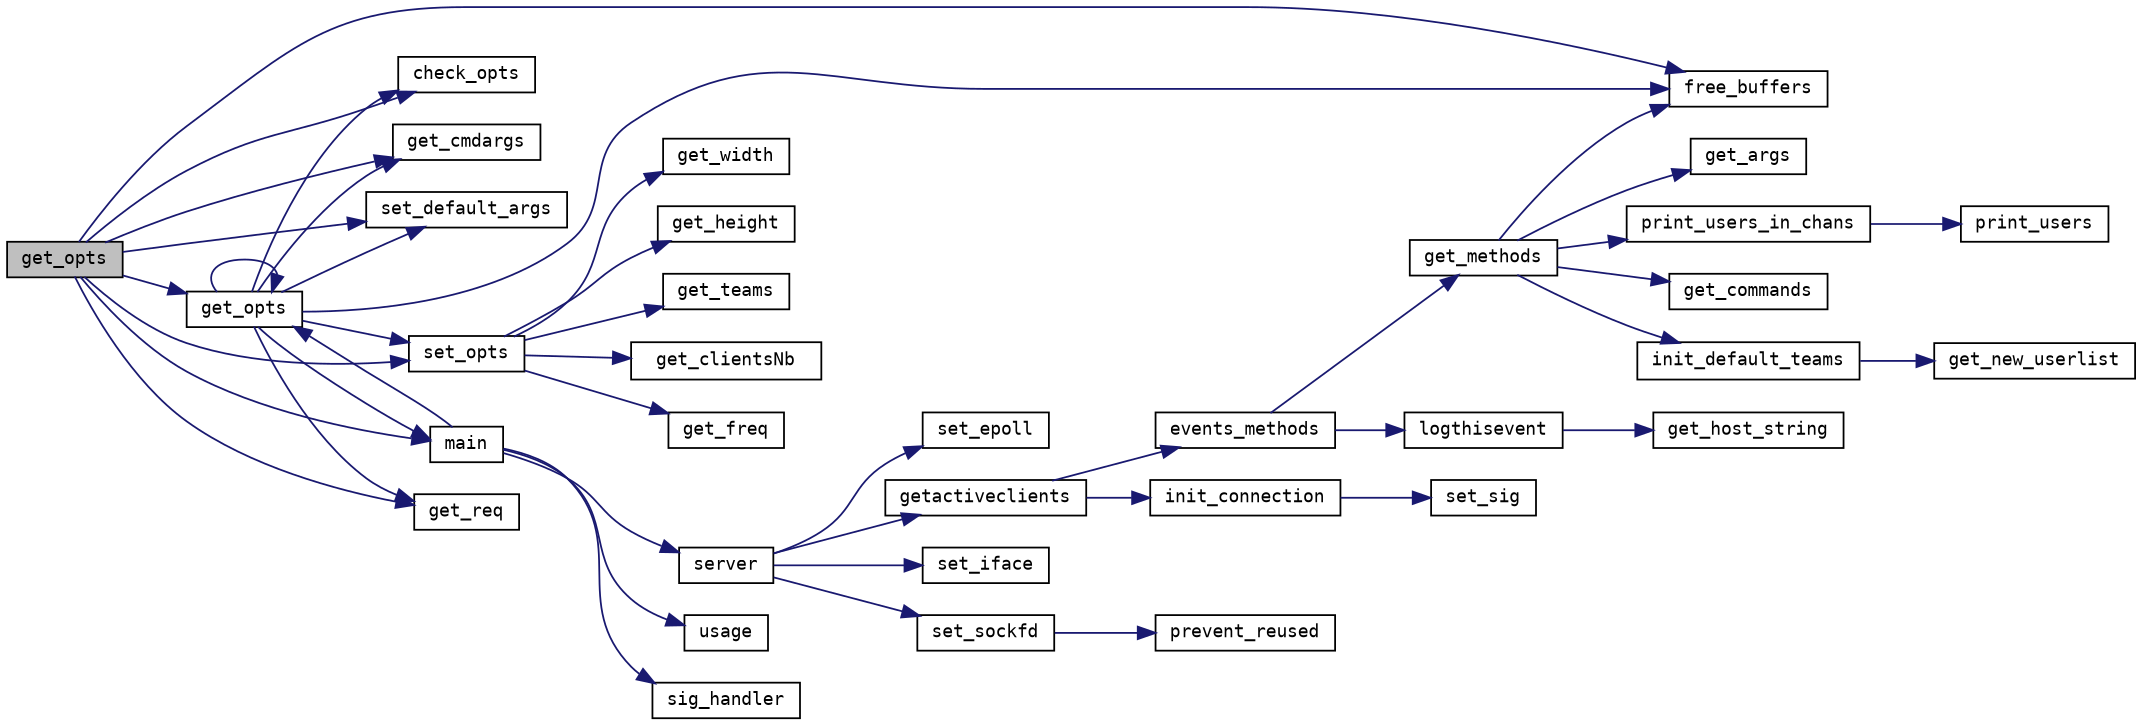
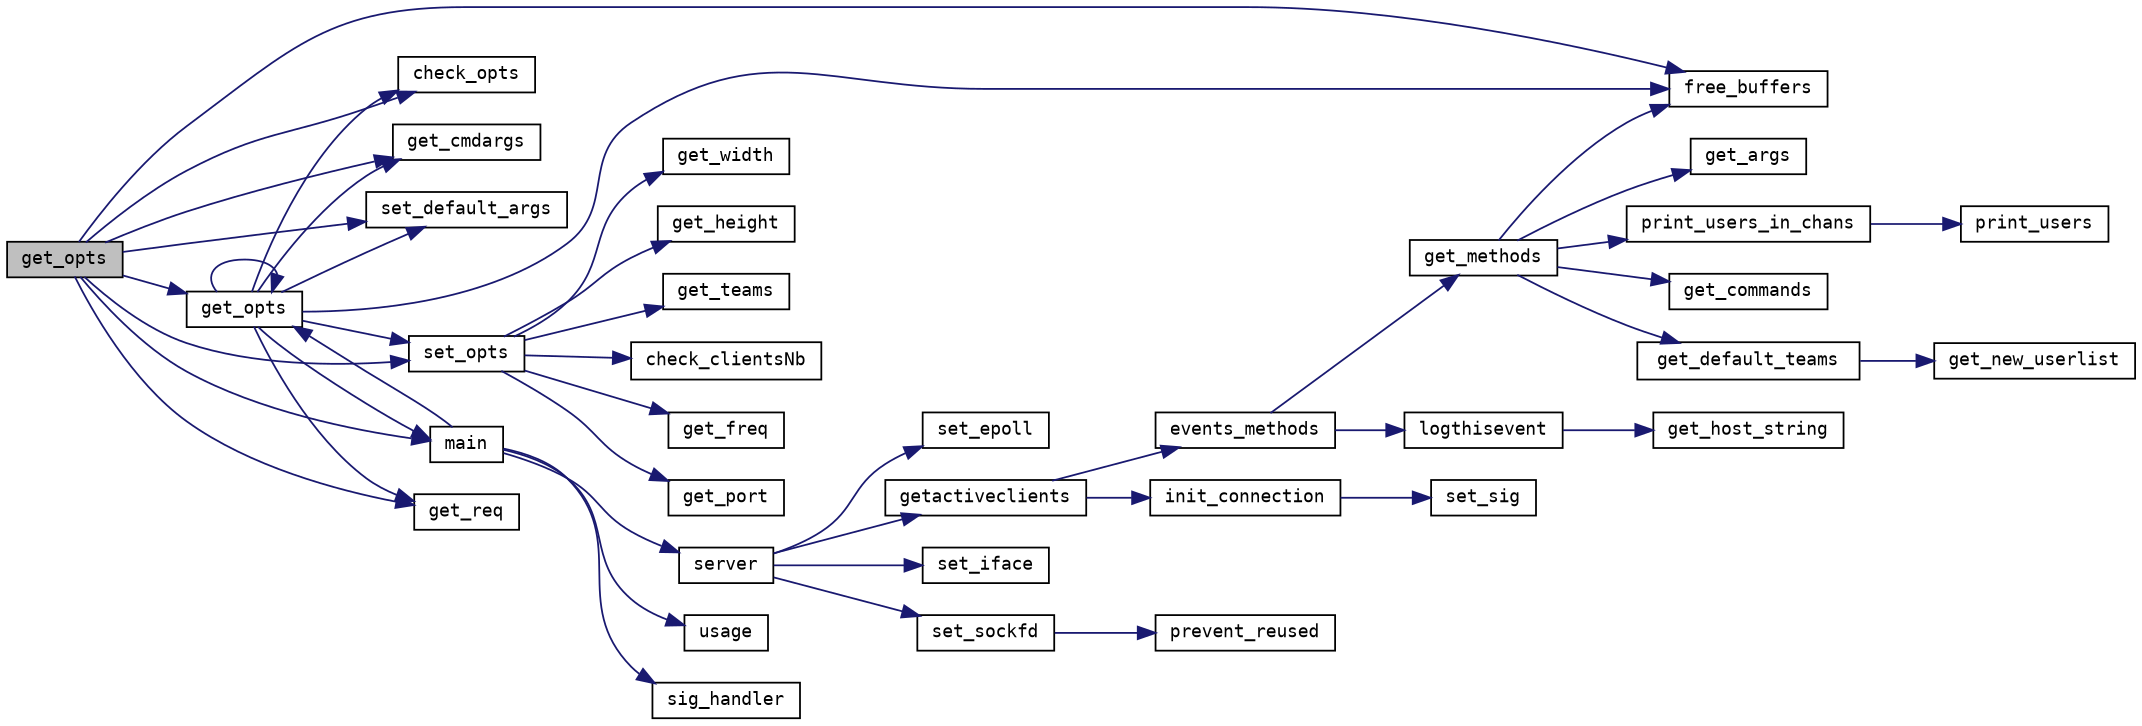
(726, 361) -> (726, 361)
(1748, 361) -> (1748, 361)
none -> (726, 498)
